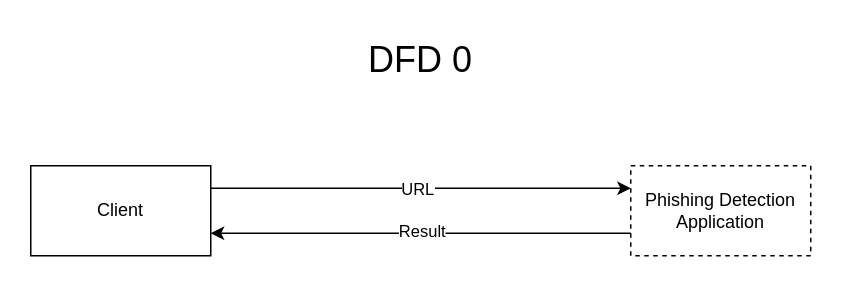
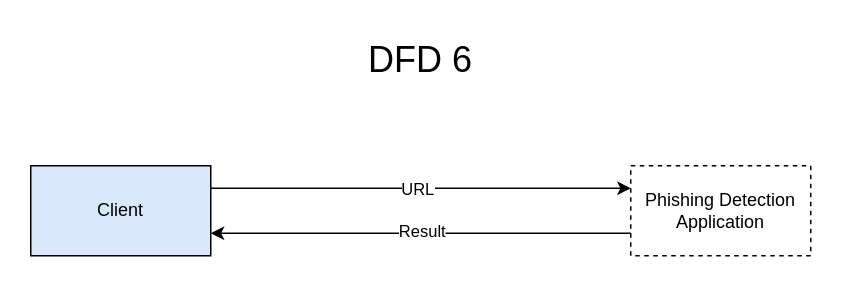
(421, 61) -> (421, 61)
(121, 211) -> (121, 211)
